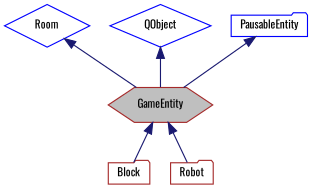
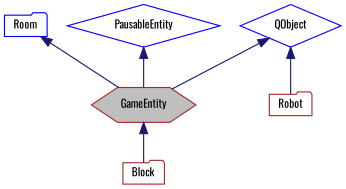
(47, 26) -> (26, 26)
(269, 26) -> (144, 26)
(180, 148) -> (291, 76)
